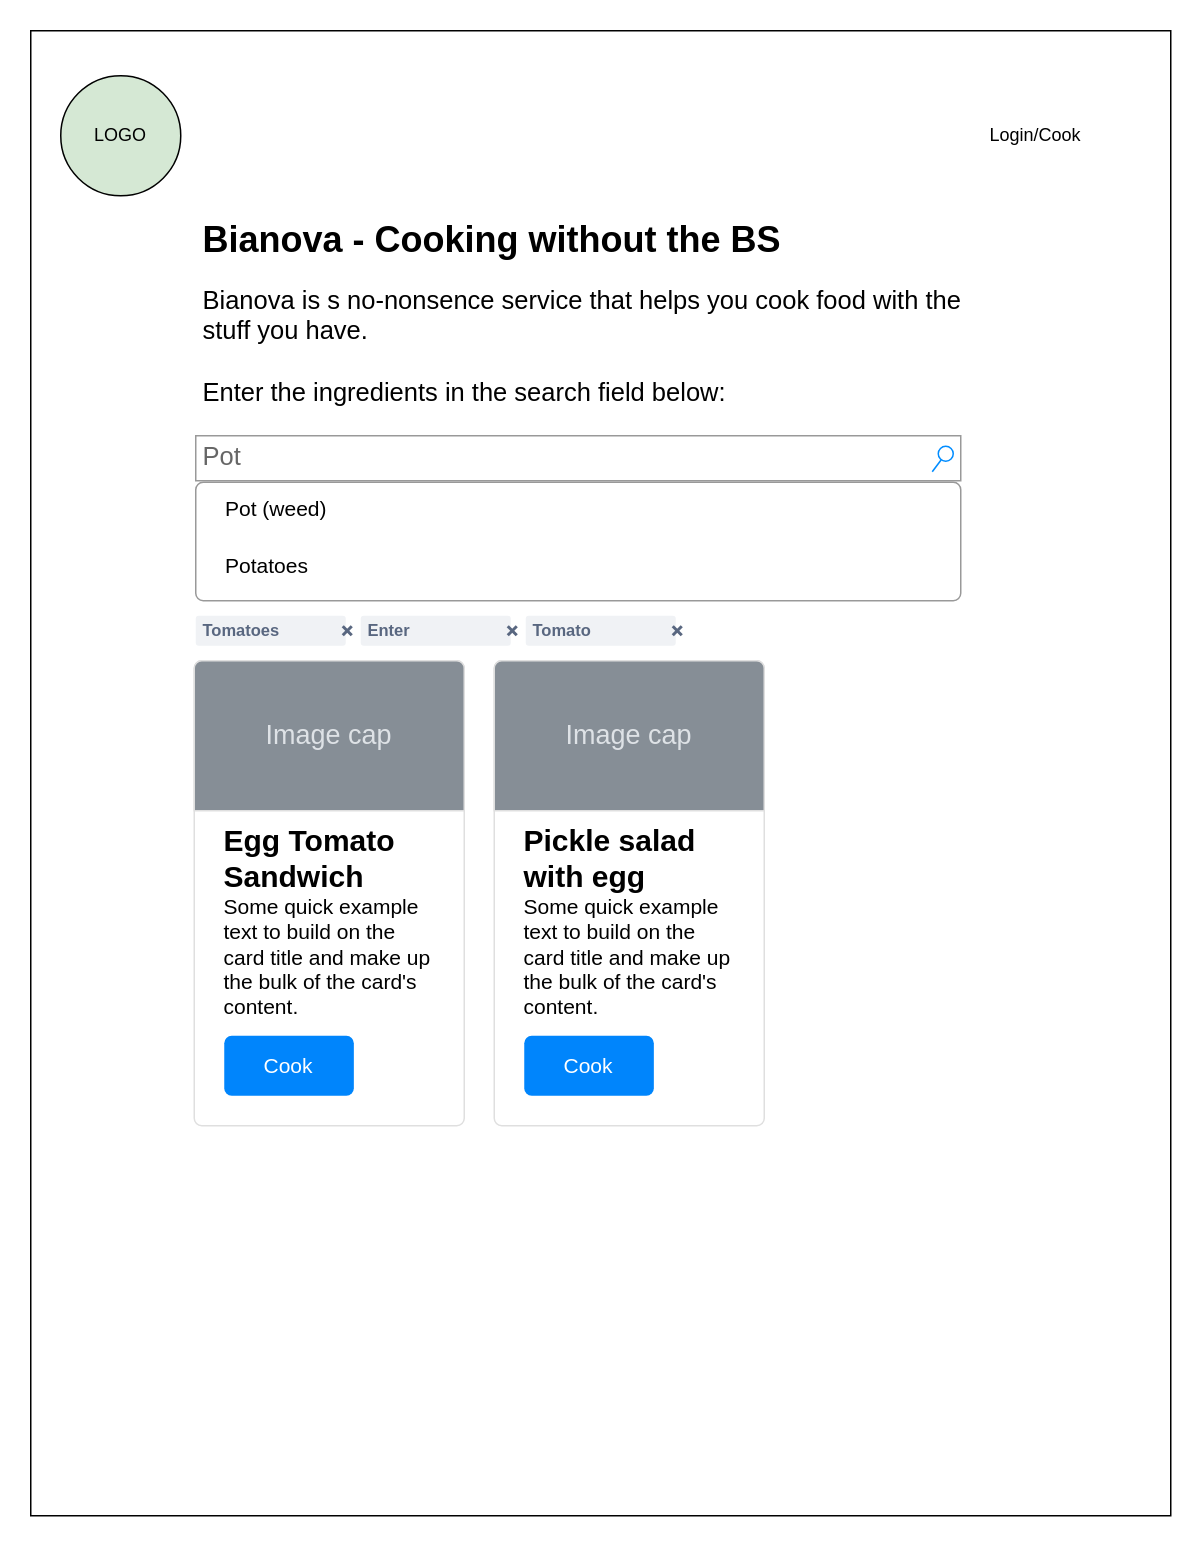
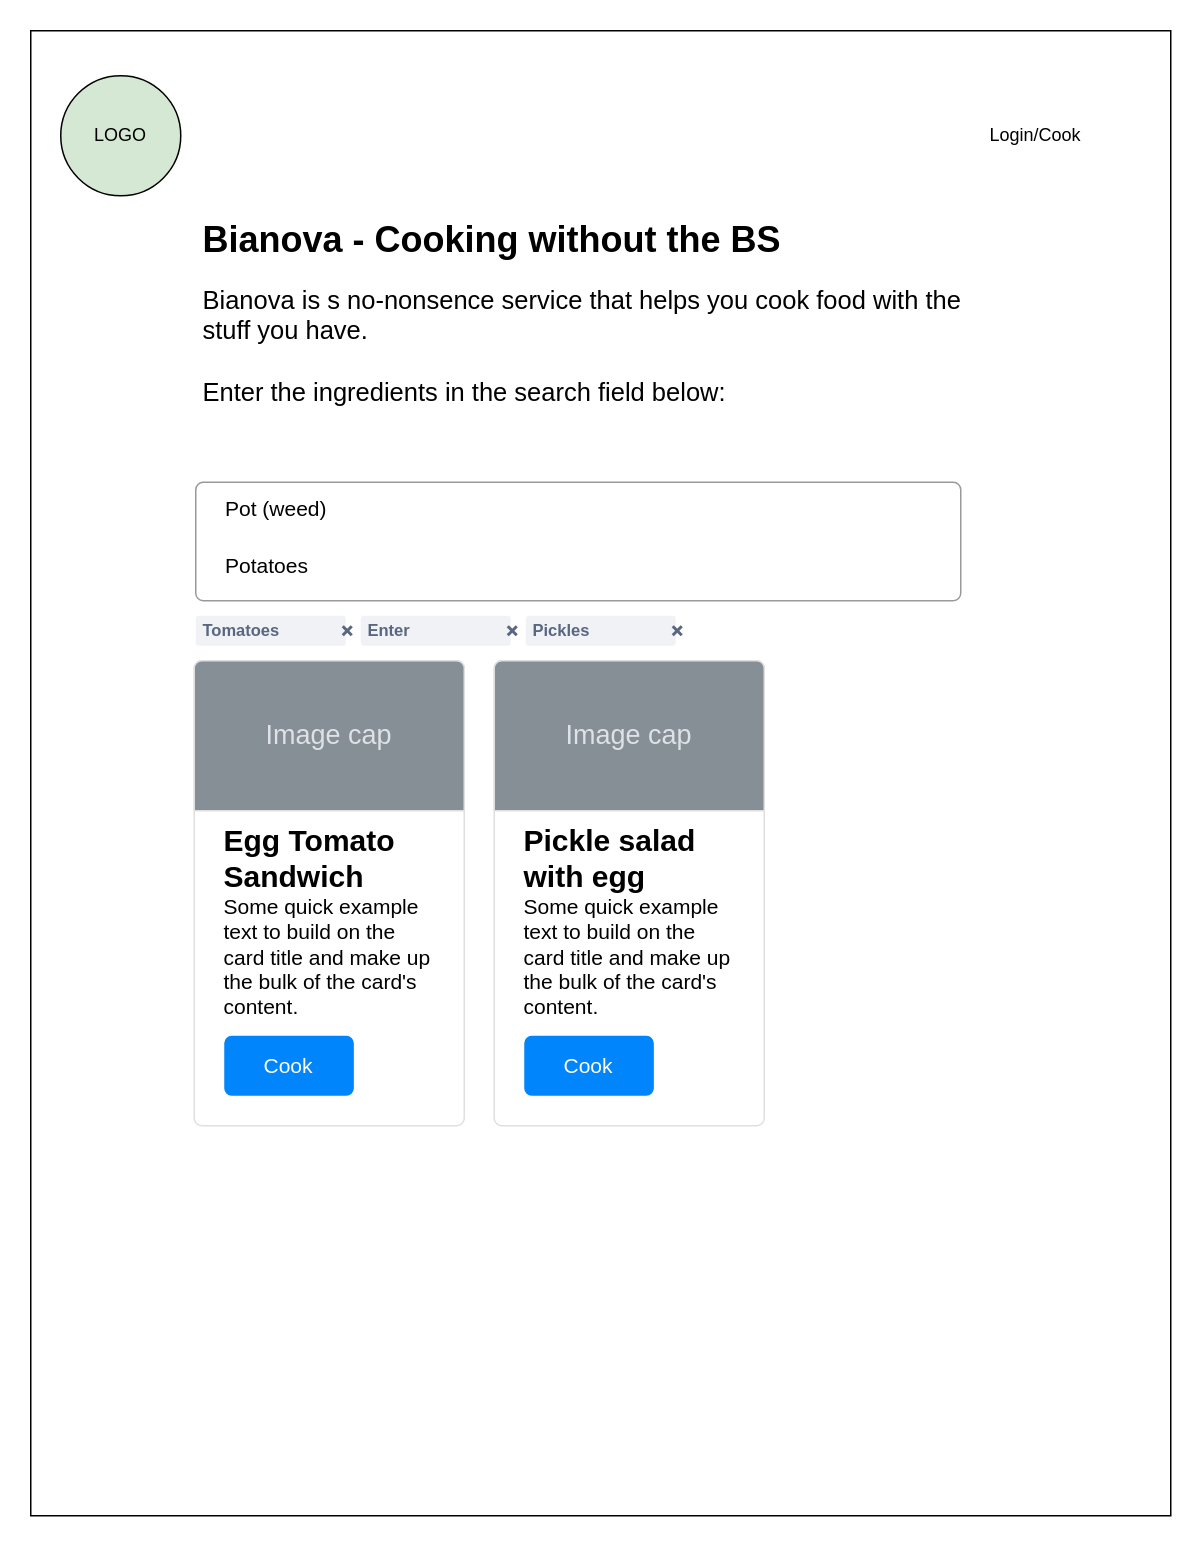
(578, 458) -> none
(561, 631) -> (561, 631)
